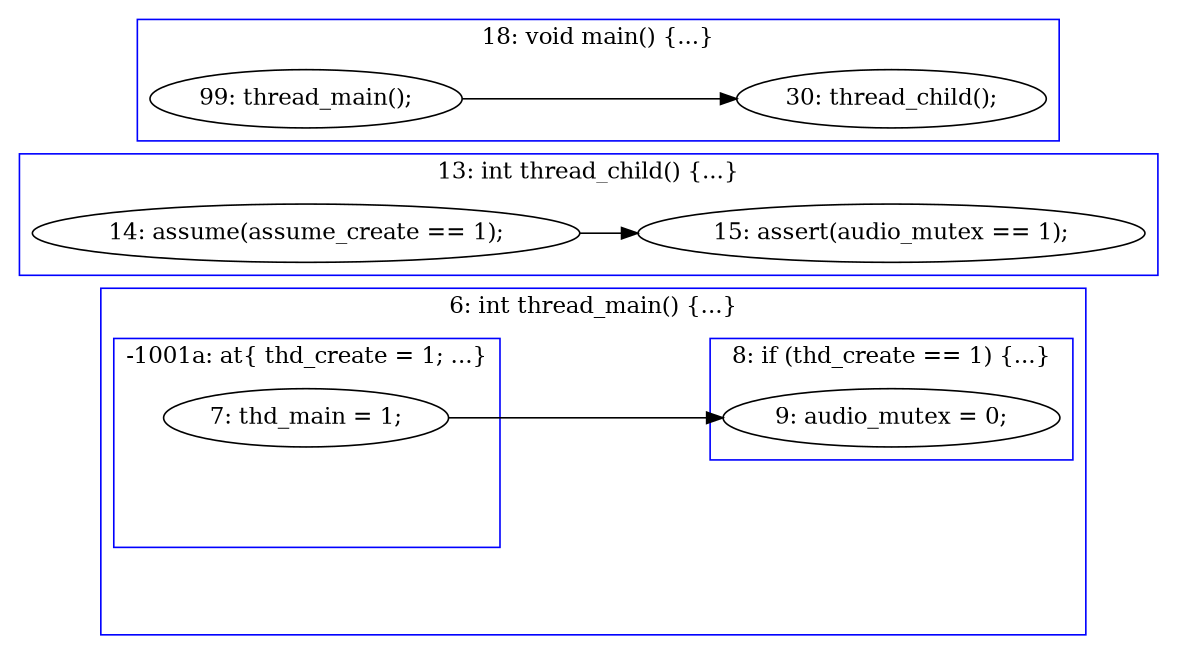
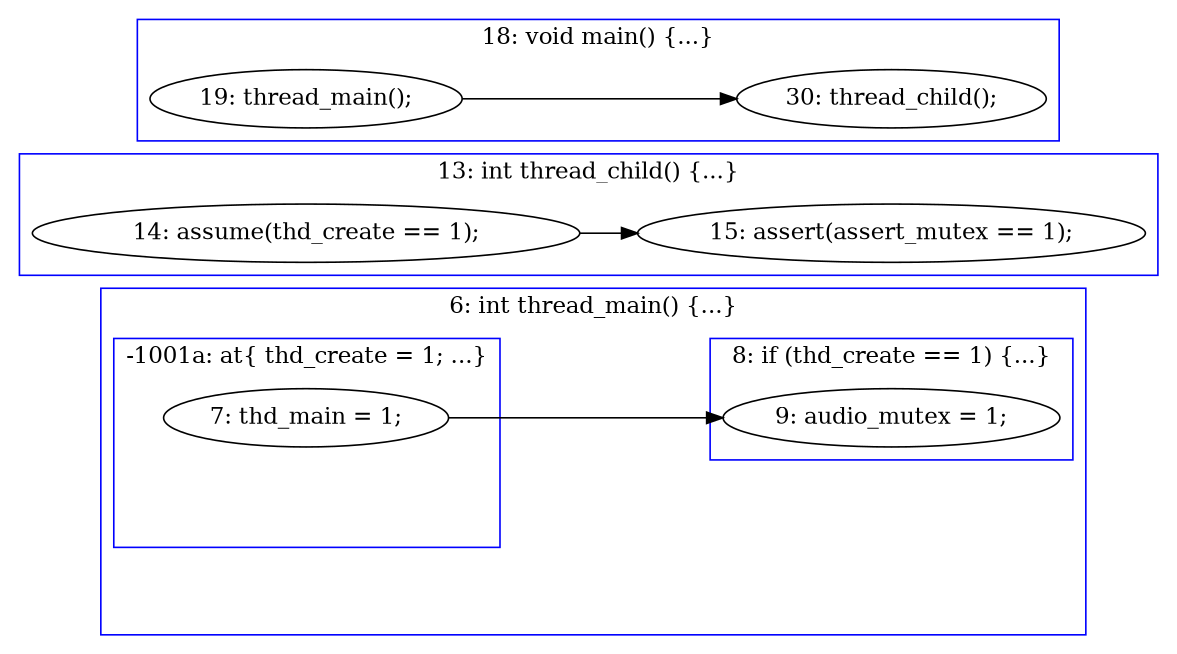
(306, 99) -> (306, 99)
(306, 233) -> (306, 233)
(892, 233) -> (892, 233)
(892, 418) -> (892, 418)
